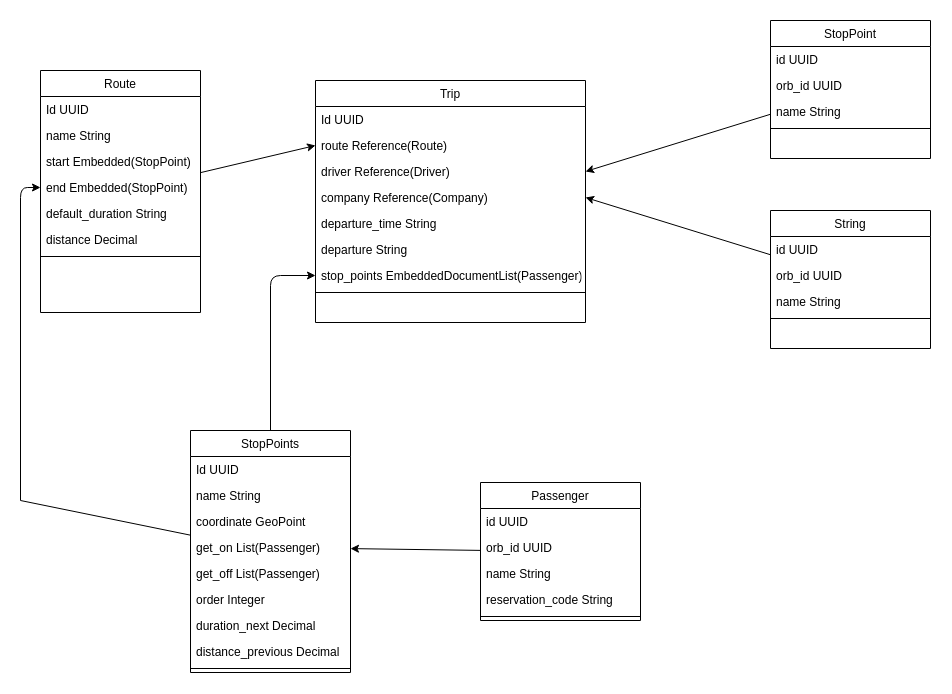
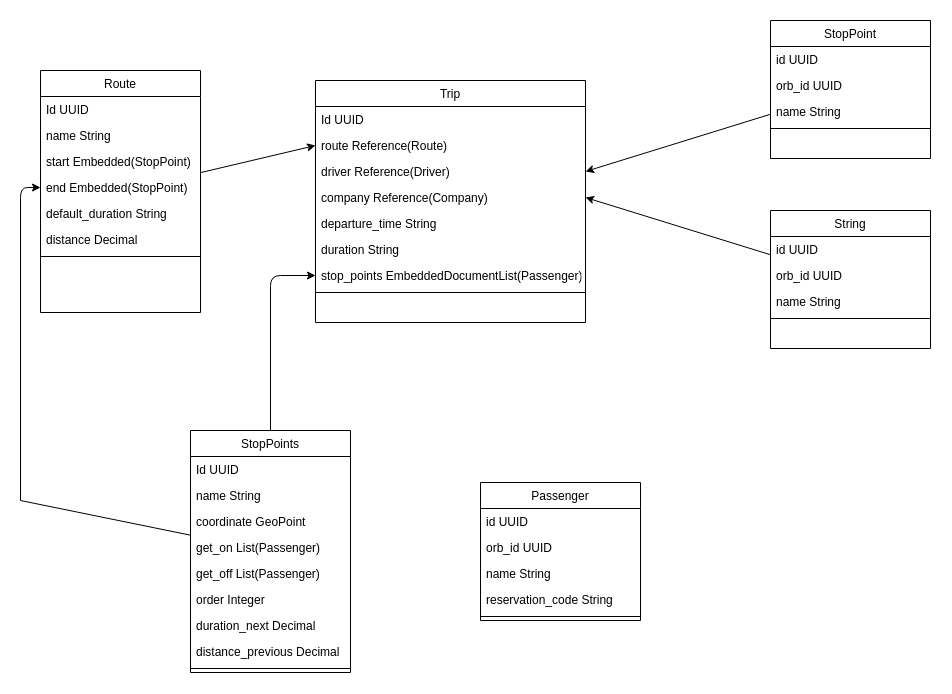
(372, 250) -> (367, 250)
(418, 550) -> none
